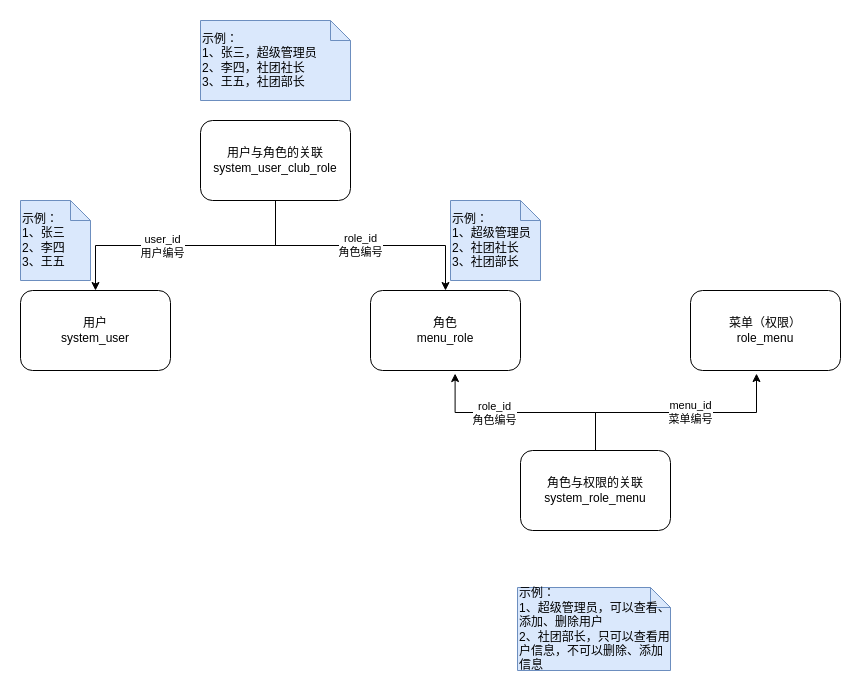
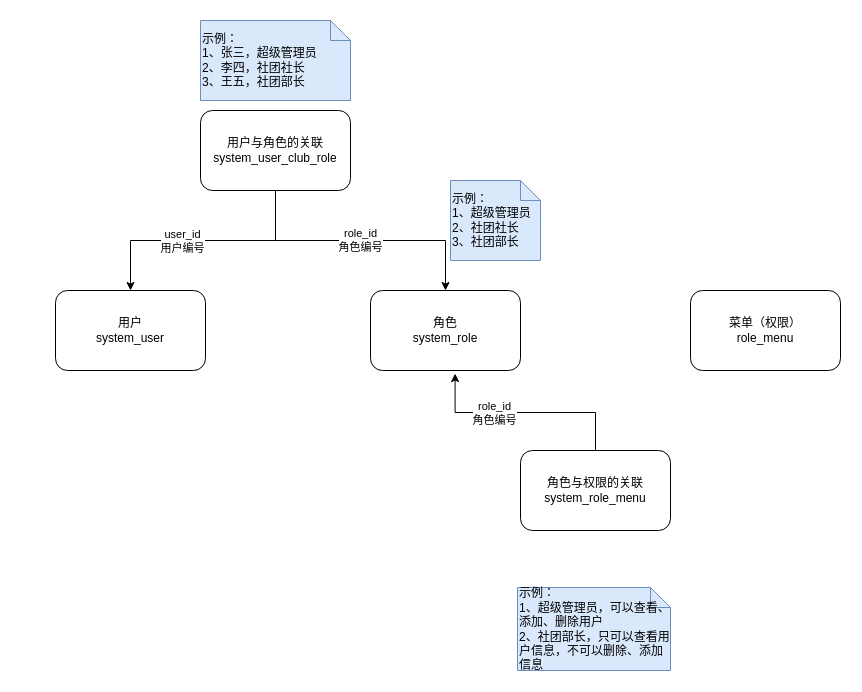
(276, 161) -> (276, 151)
(56, 241) -> none
(496, 241) -> (496, 221)
(96, 331) -> (131, 331)
(446, 331) -> (446, 331)
(693, 413) -> none
